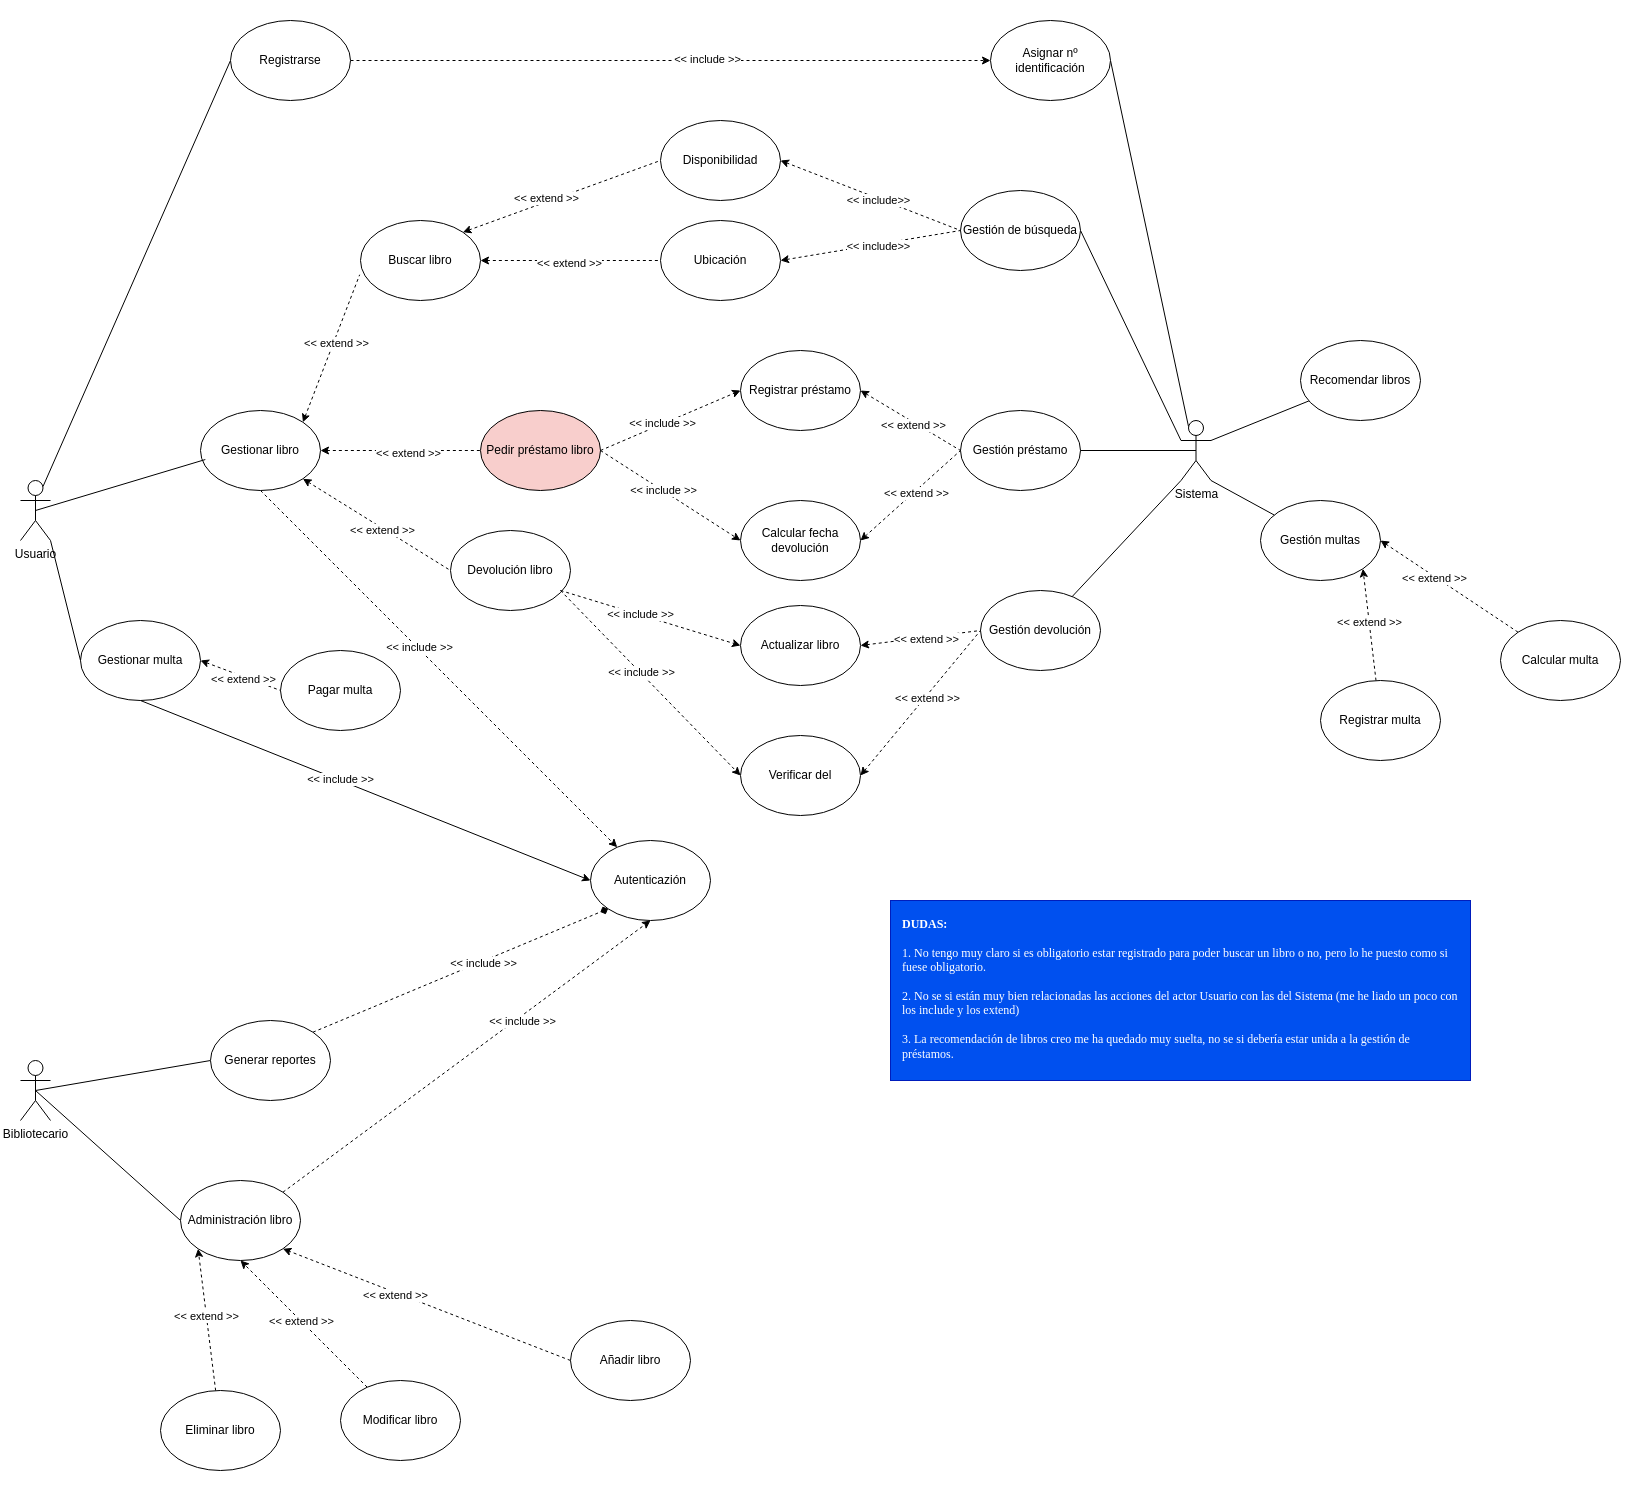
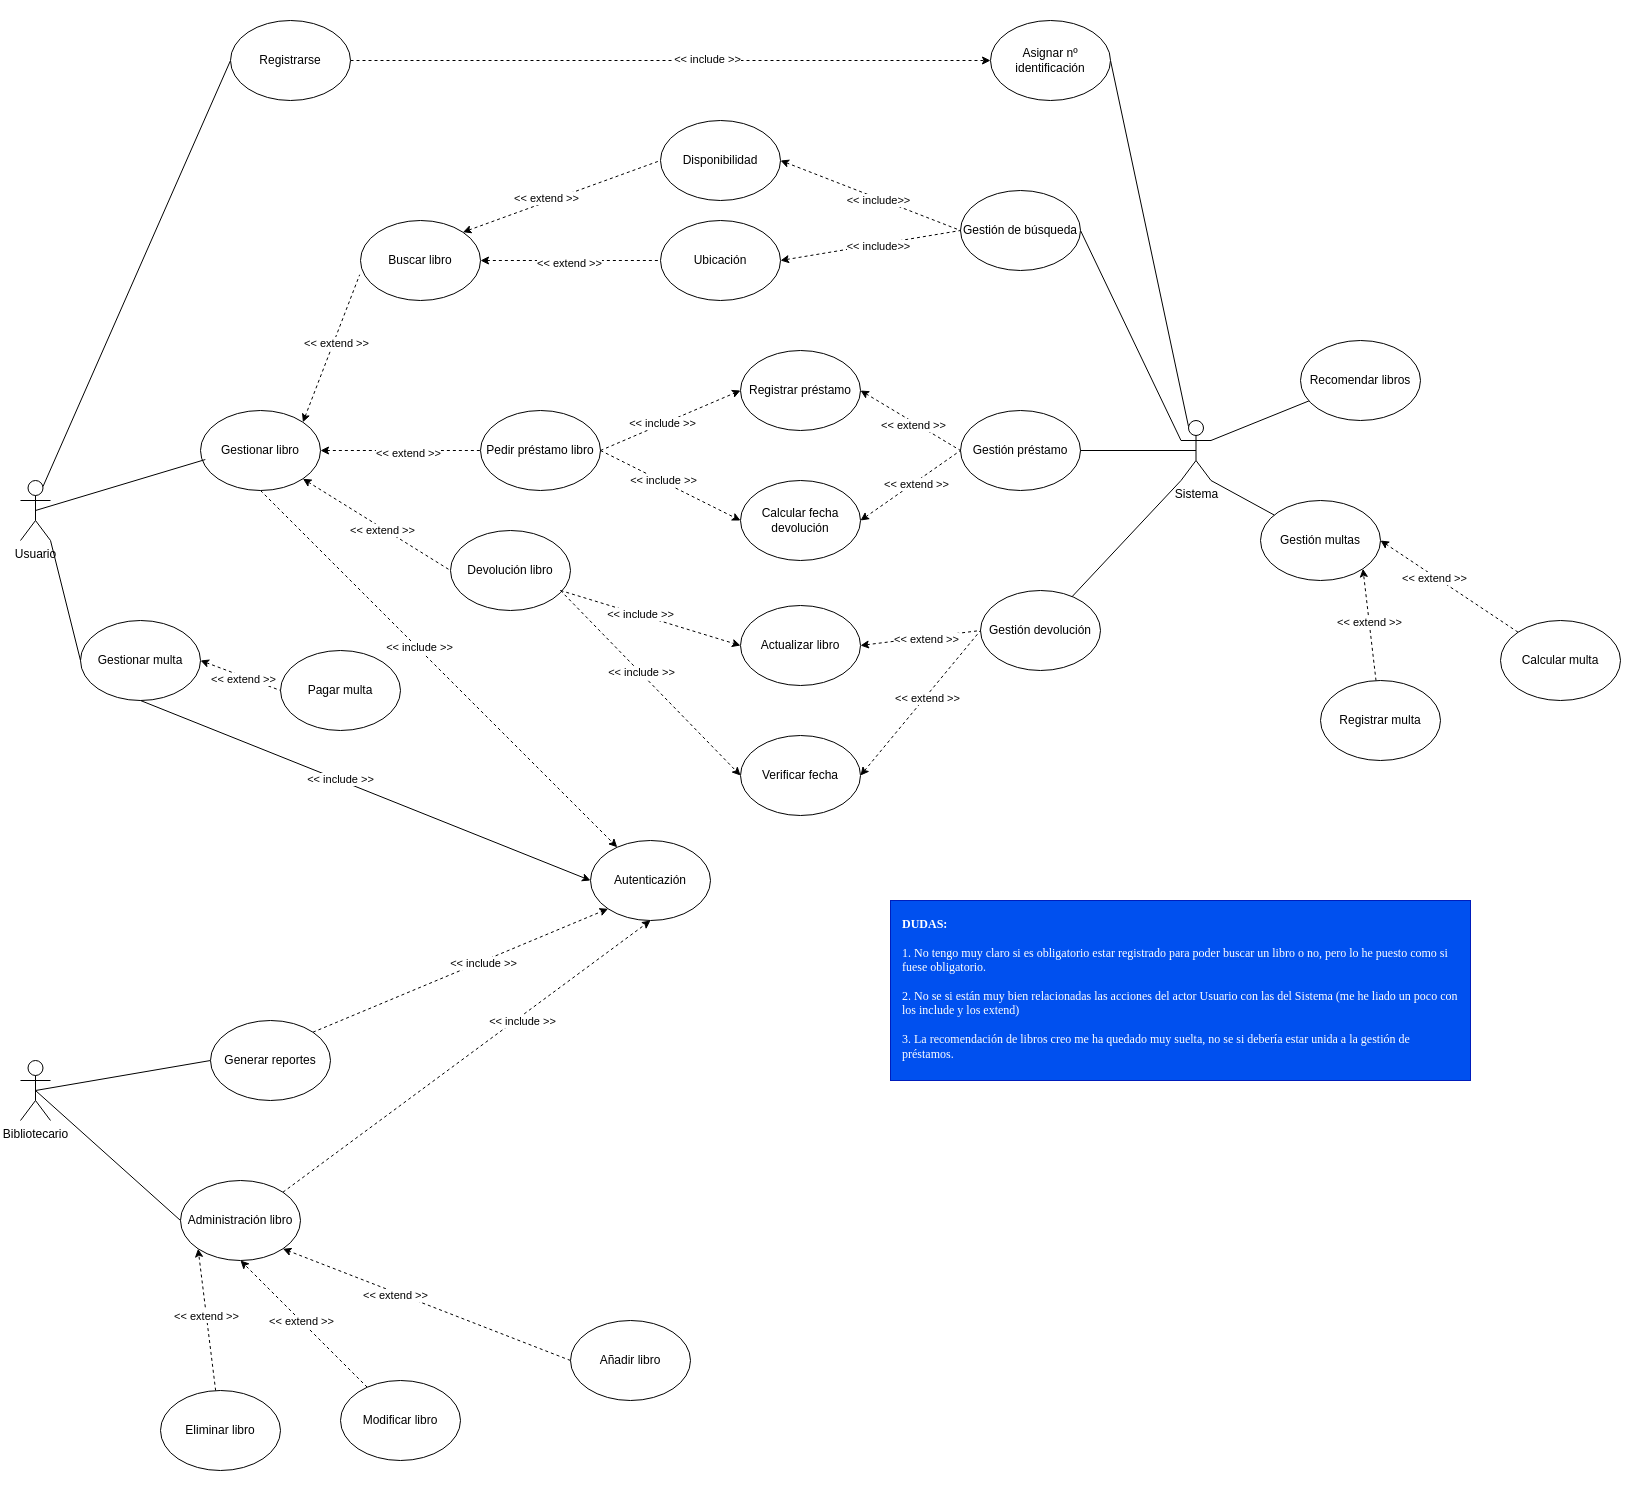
(541, 451) -> (541, 451)
(801, 541) -> (801, 521)
(801, 776) -> (801, 776)
(600, 912) -> (600, 912)
